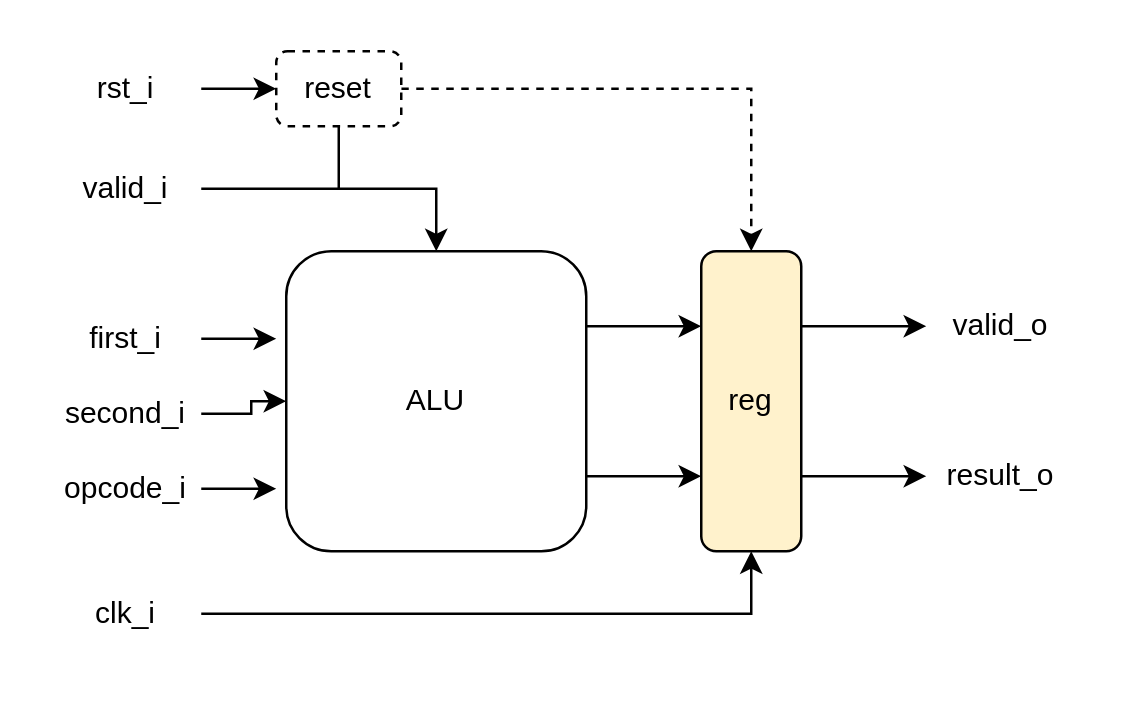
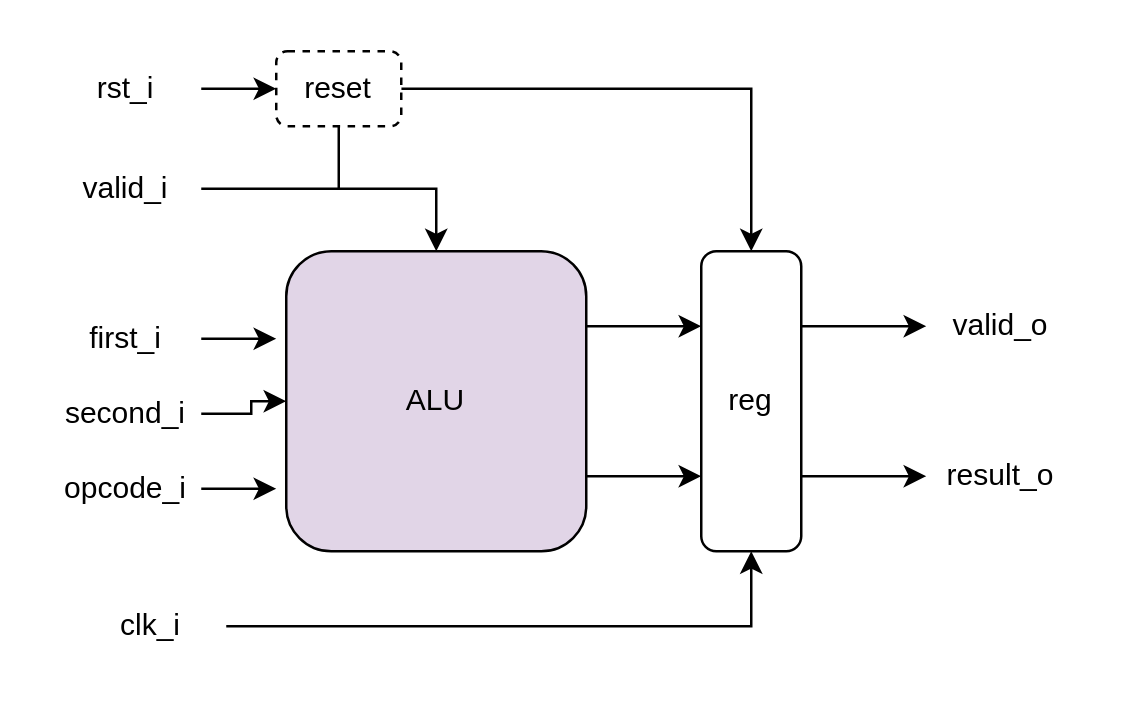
(652, 89) -> (652, 89)
(436, 401) -> (436, 401)
(751, 401) -> (751, 401)
(126, 614) -> (151, 626)
